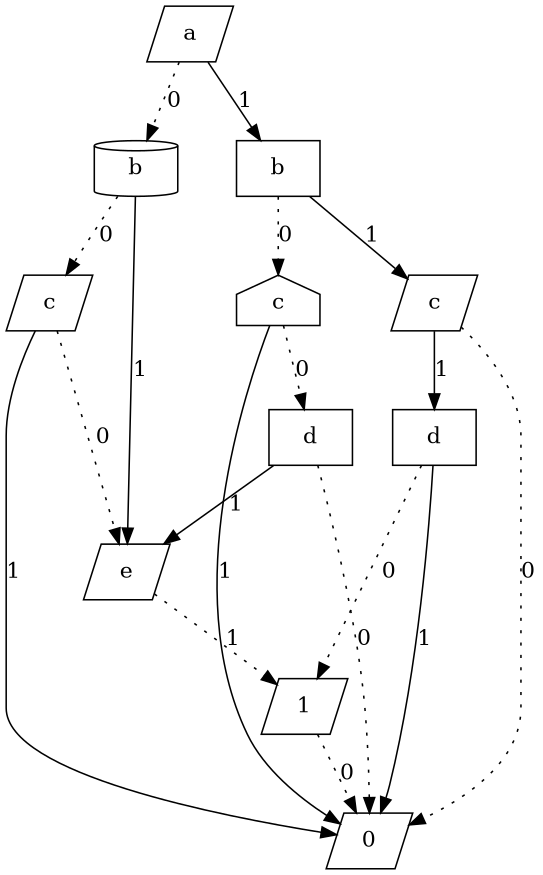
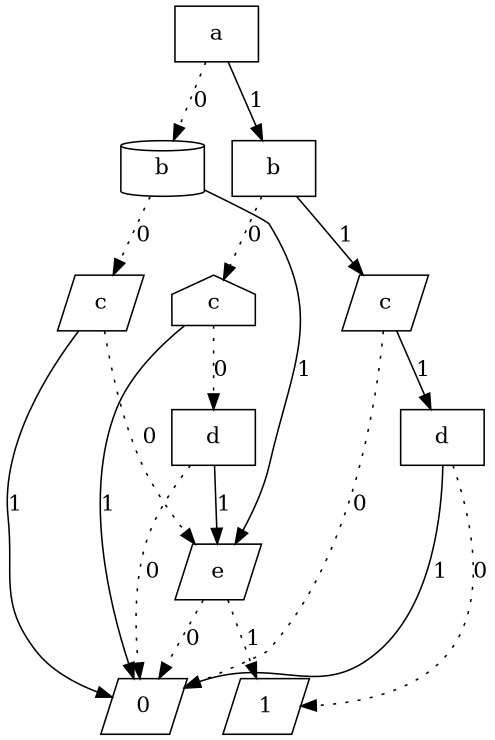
(190, 34) -> (217, 34)
(333, 767) -> (185, 632)
